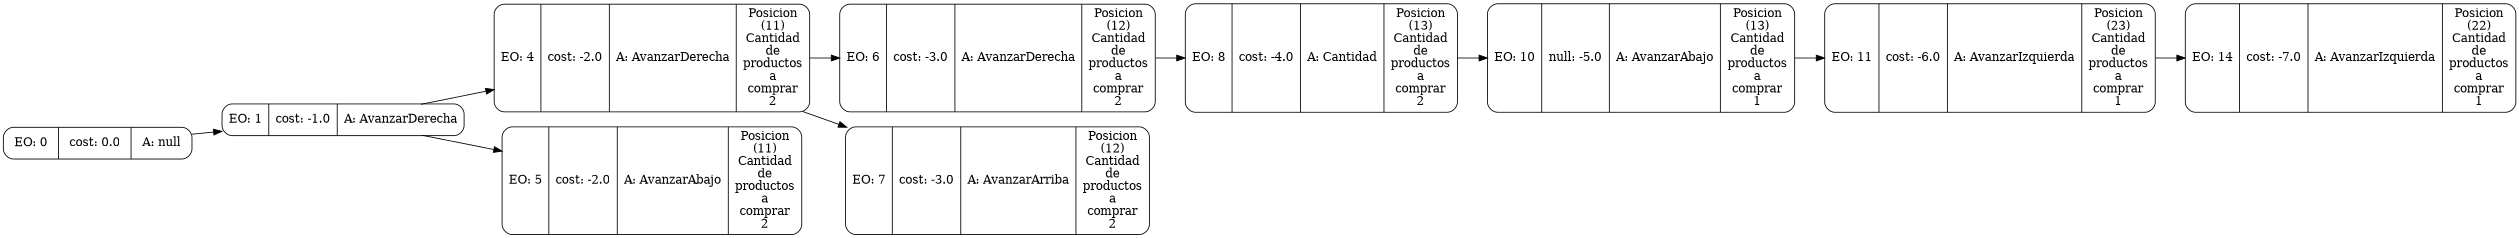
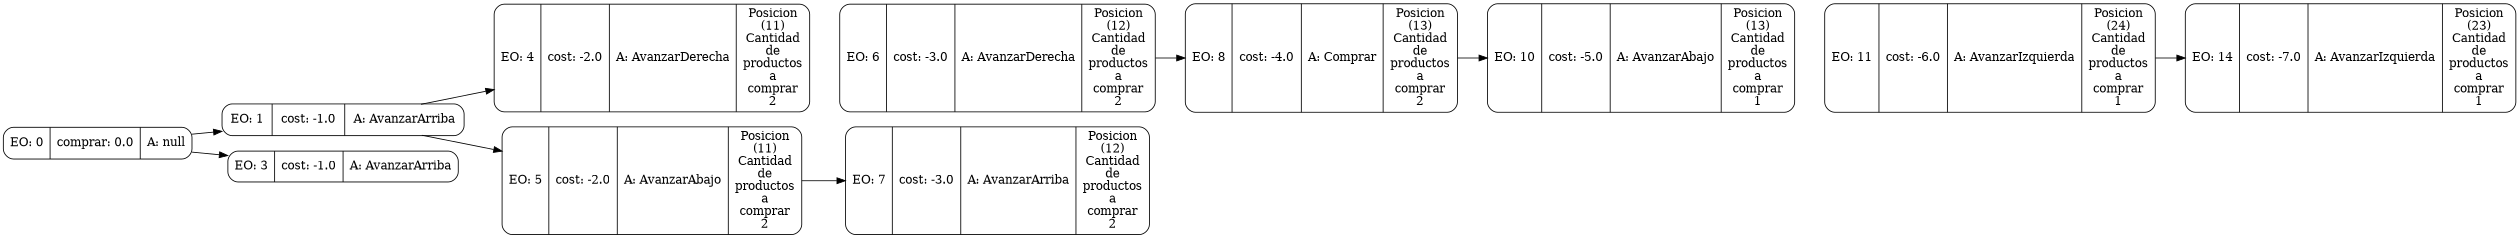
(2119, 26) -> (2119, 26)
(2479, 26) -> (2479, 26)
(821, 58) -> none
(1342, 58) -> (1342, 58)
(1576, 58) -> (1576, 58)
(1805, 58) -> none
(821, 118) -> (819, 181)
(401, 119) -> (404, 119)
(95, 143) -> (95, 143)
none -> (343, 167)
